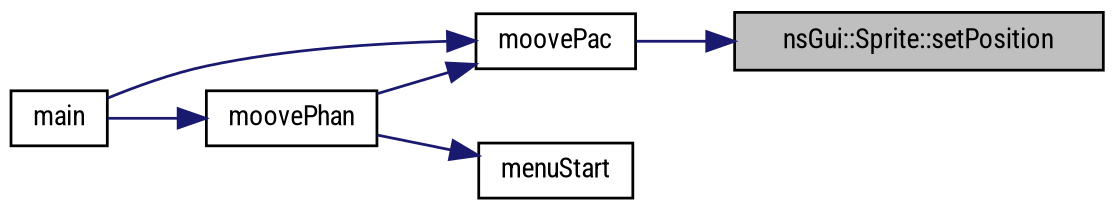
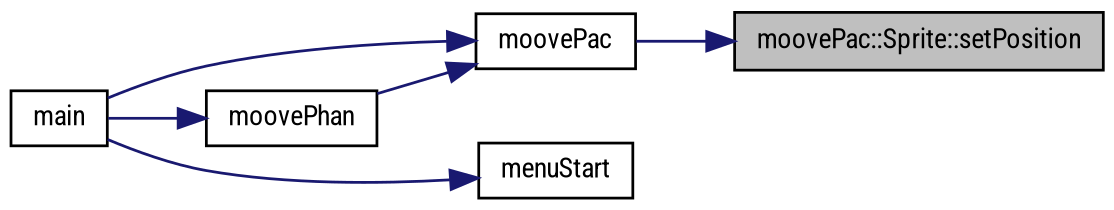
(919, 41) -> (919, 41)
(414, 142) -> (276, 179)
